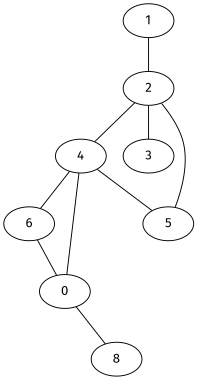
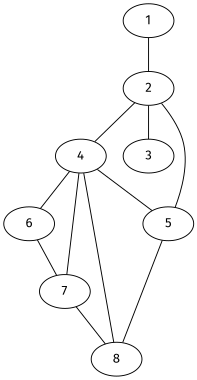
none -> (99, 258)
(65, 291) -> (65, 291)
none -> (143, 291)
